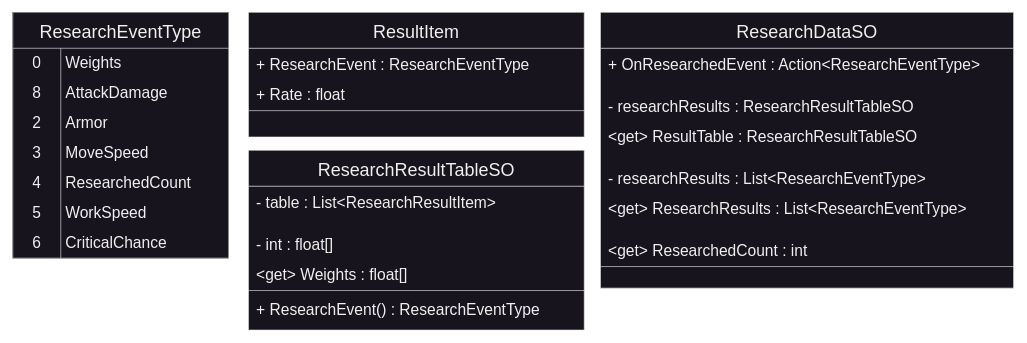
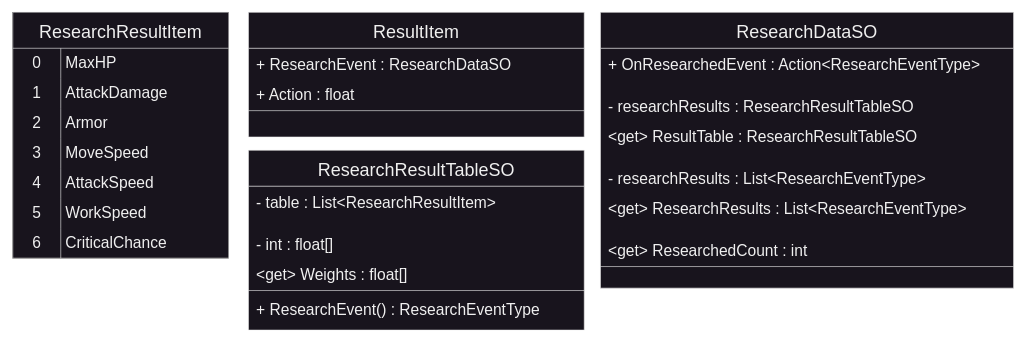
(120, 32) -> (120, 32)
(94, 63) -> (87, 63)
(396, 65) -> (383, 65)
(36, 93) -> (36, 93)
(302, 95) -> (309, 95)
(131, 183) -> (113, 183)
